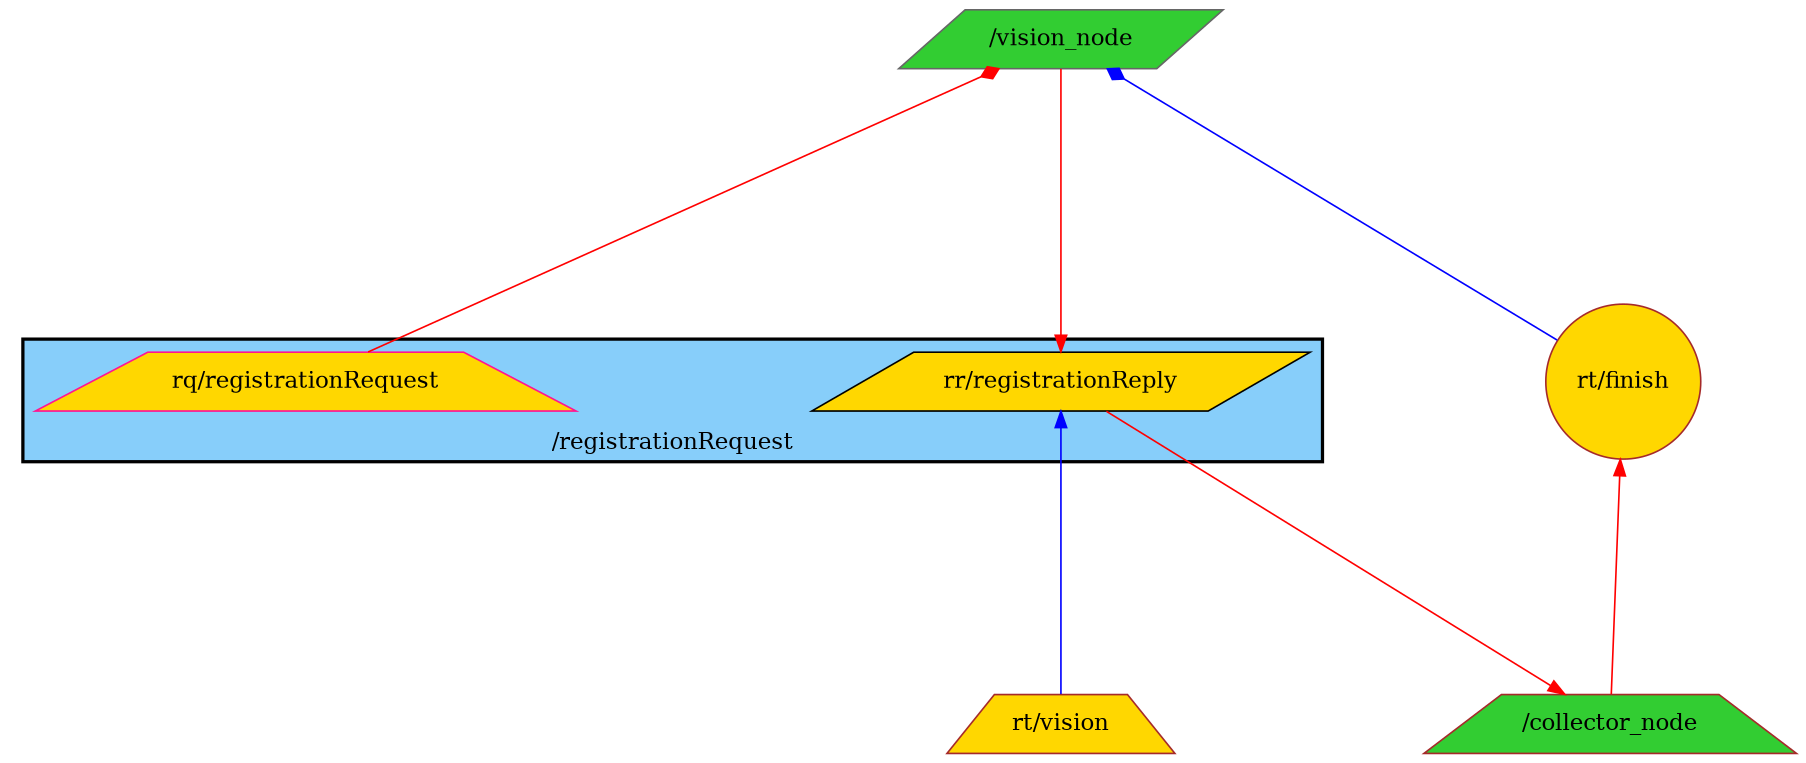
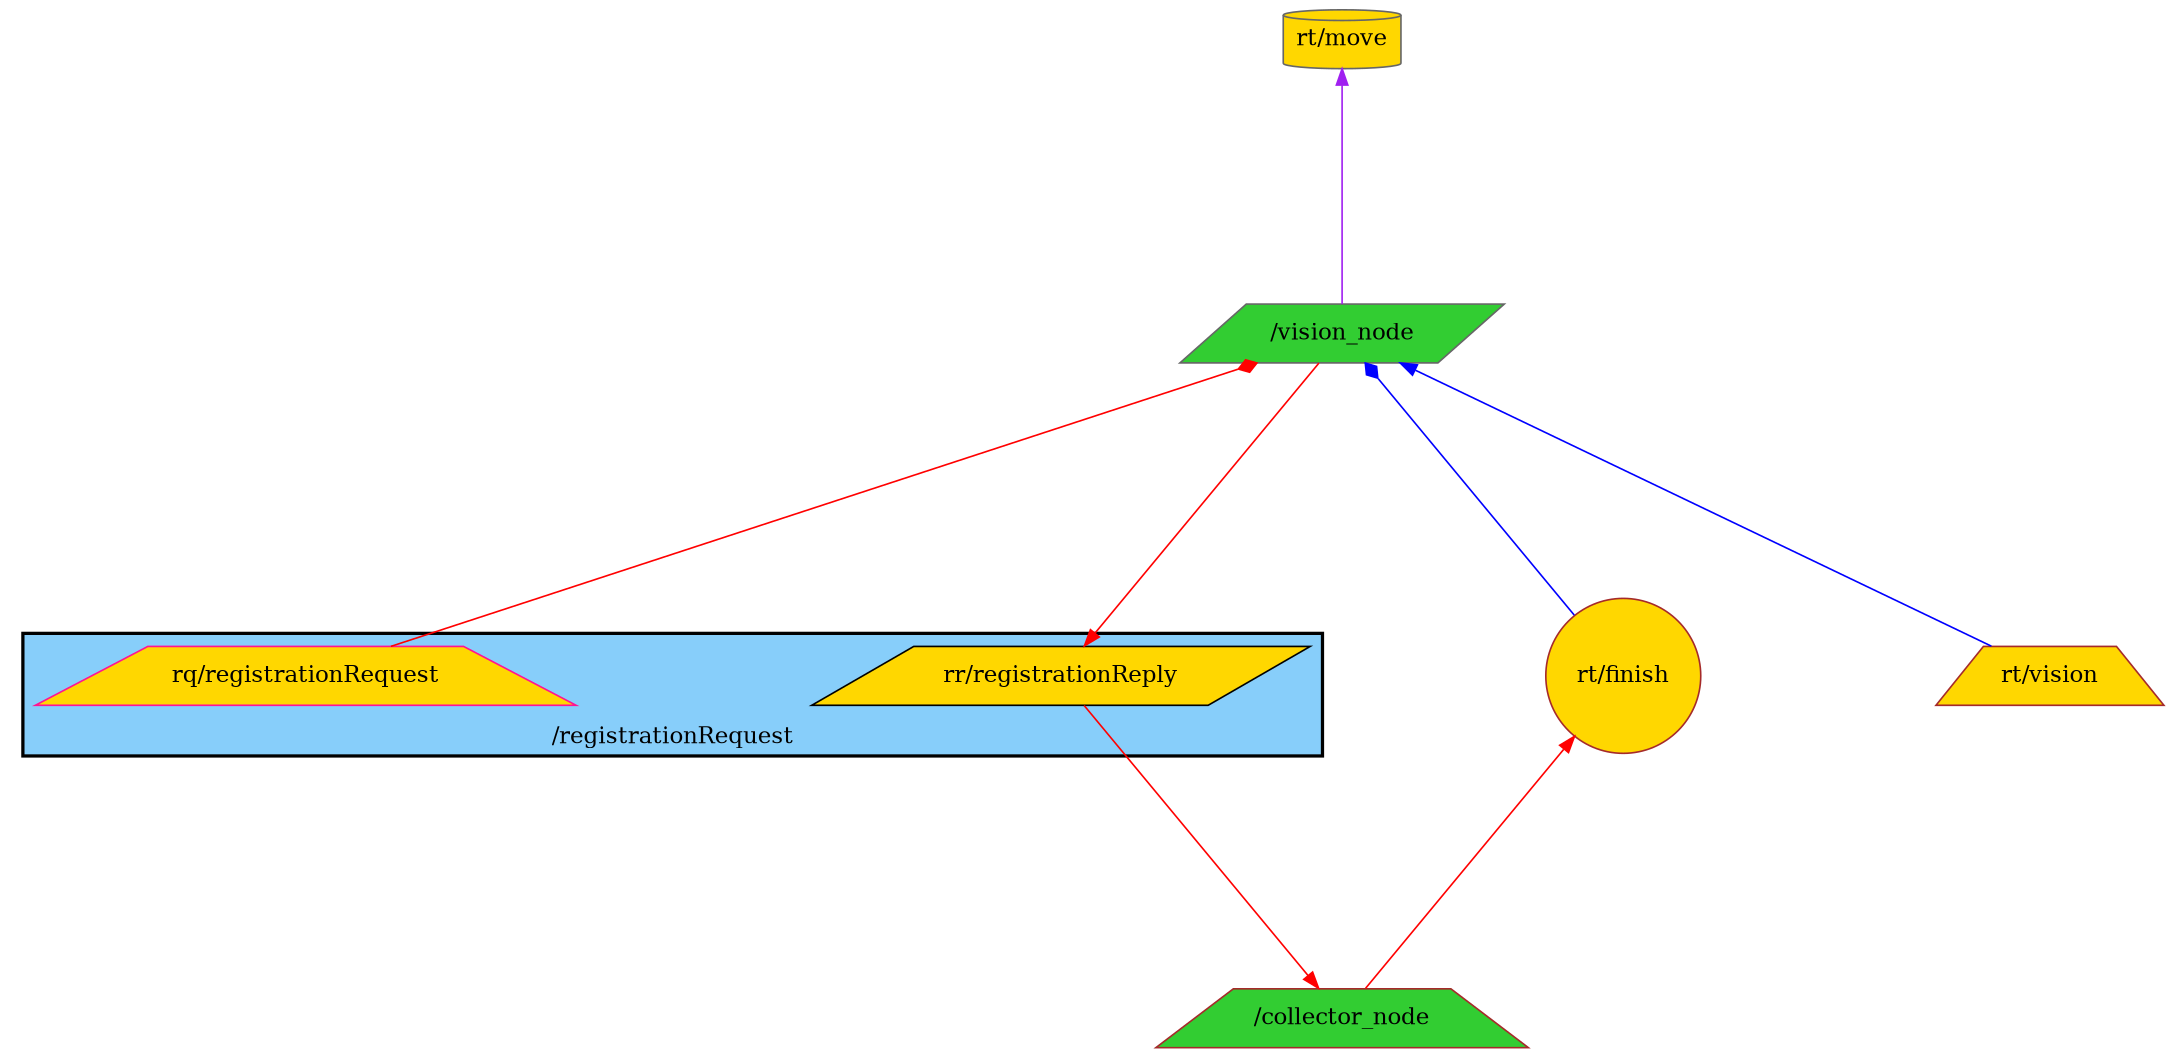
none -> (1342, 39)
(1061, 561) -> (1703, 508)
